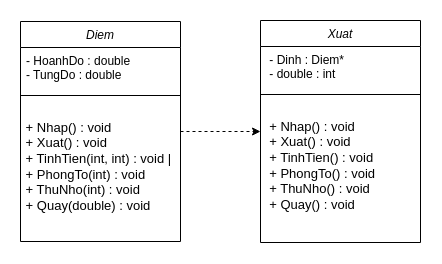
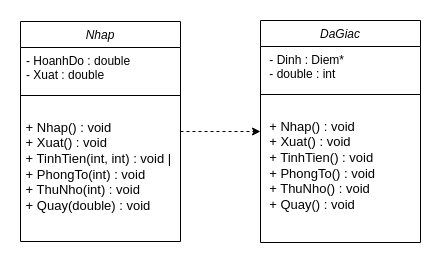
(340, 34) -> (340, 34)
(100, 35) -> (100, 35)
(79, 61) -> (79, 61)
